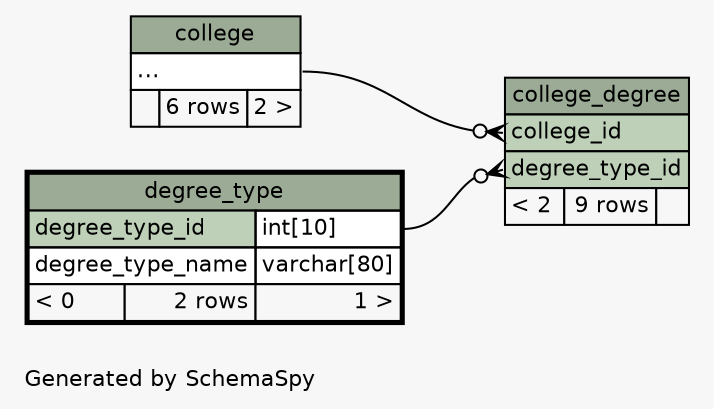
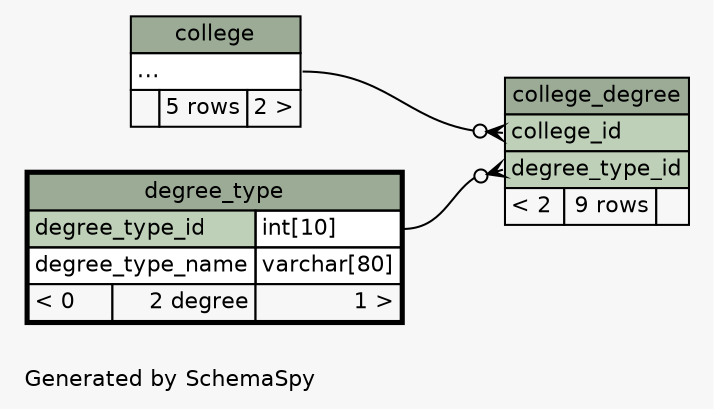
(203, 107) -> (203, 107)
(212, 302) -> (199, 302)
